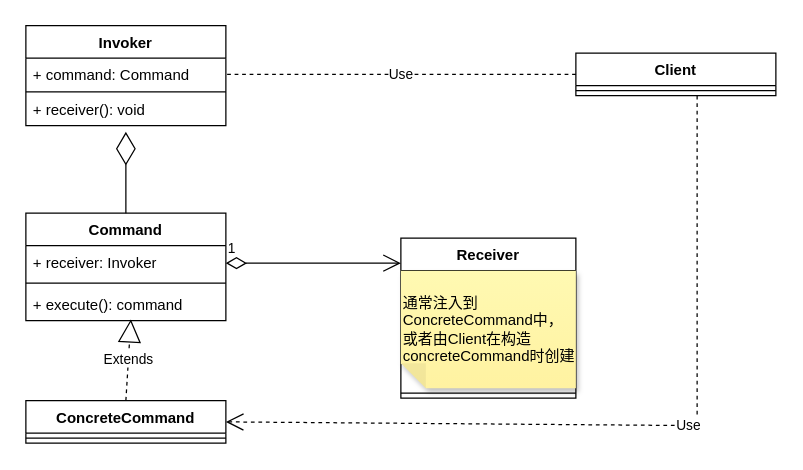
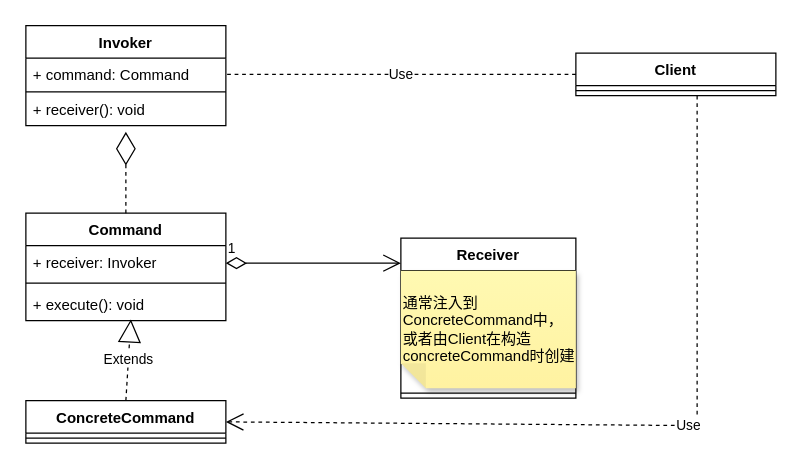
(126, 189) -> (126, 189)
(111, 306) -> (97, 306)
